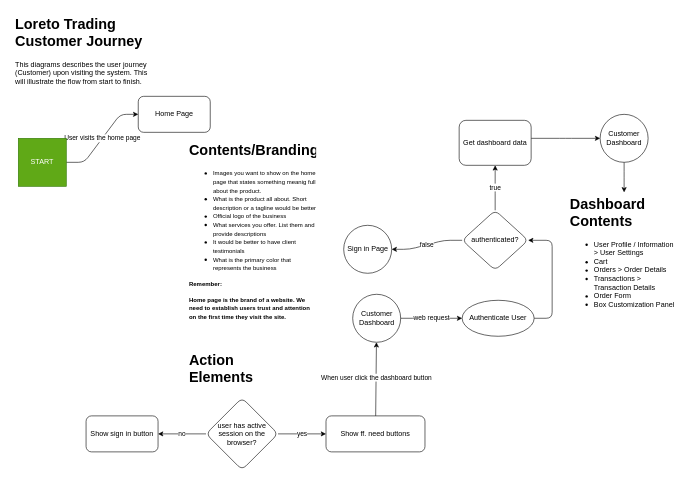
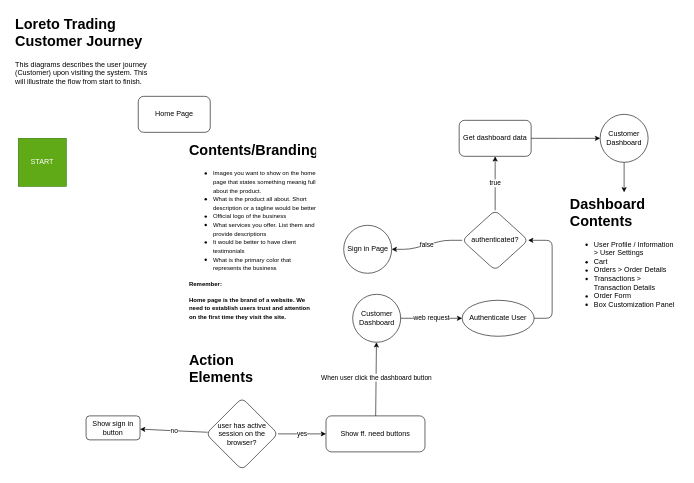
(105, 134) -> none
(495, 143) -> (495, 138)
(122, 434) -> (113, 428)
